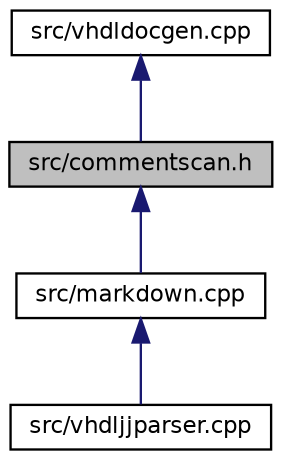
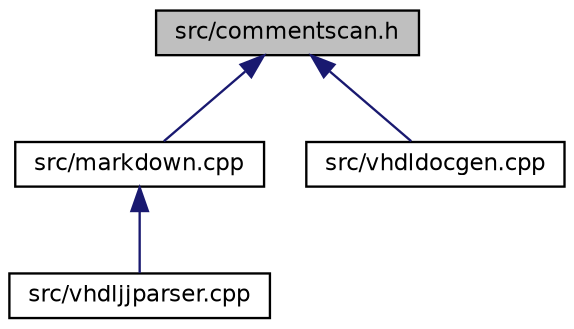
(141, 111) -> (371, 106)
